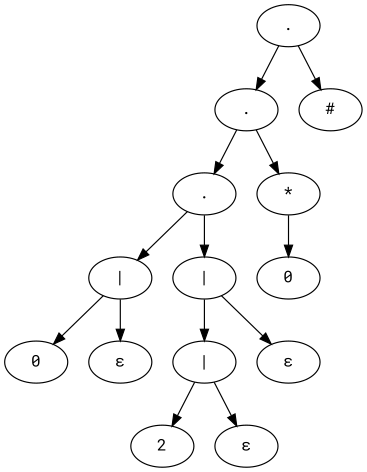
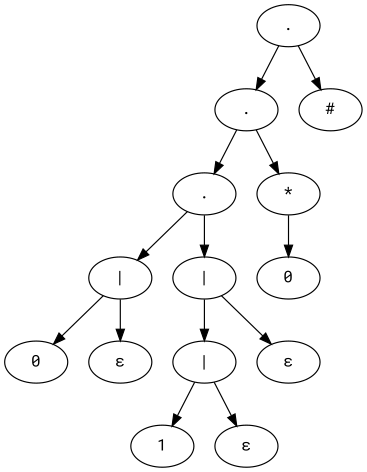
(162, 446) -> (162, 446)
